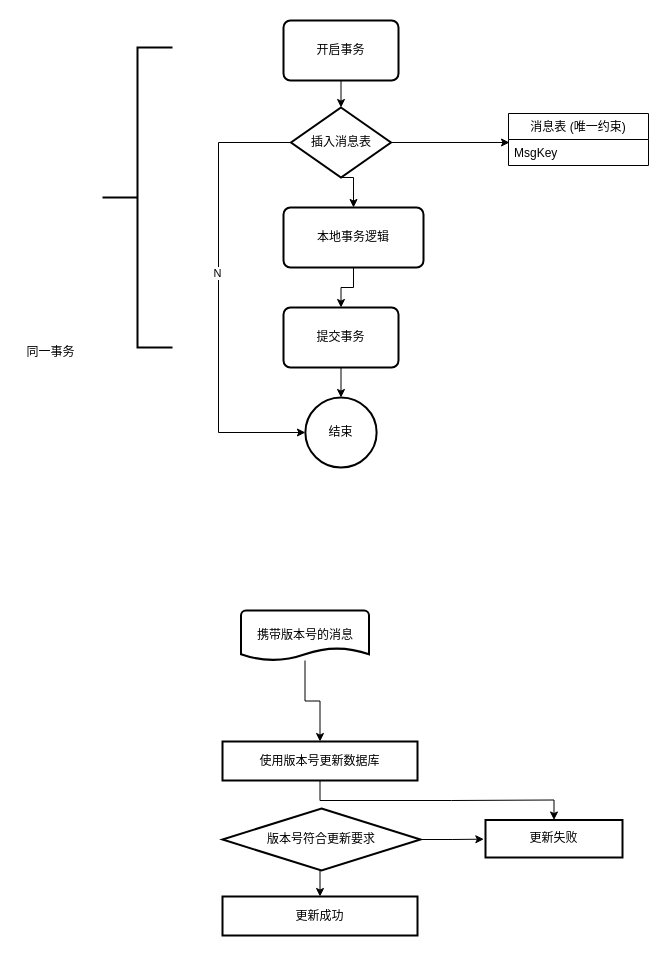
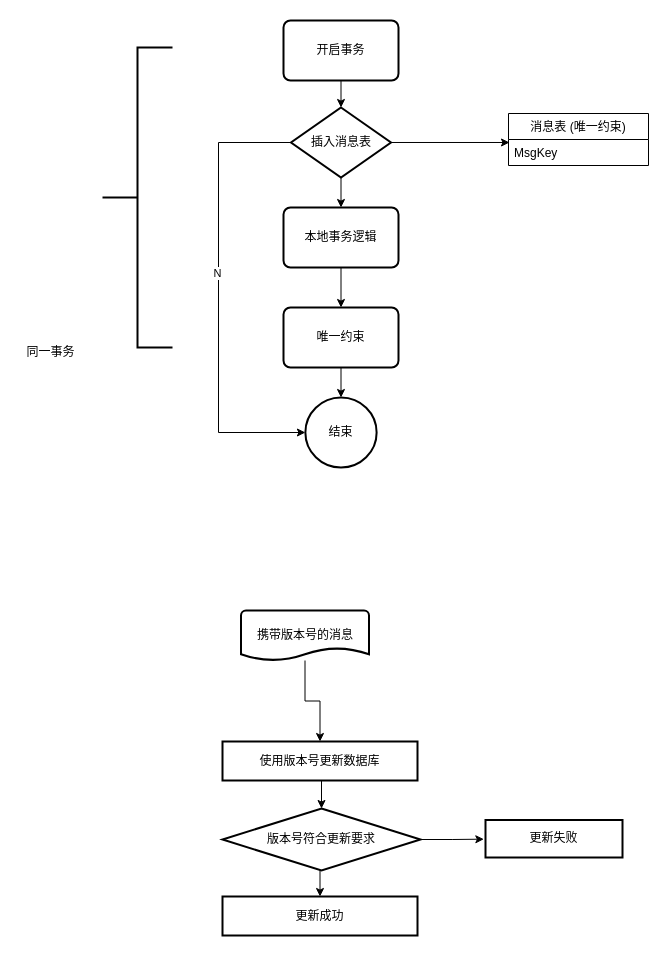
(354, 238) -> (341, 238)
(341, 338) -> (341, 338)
(433, 801) -> (322, 791)
